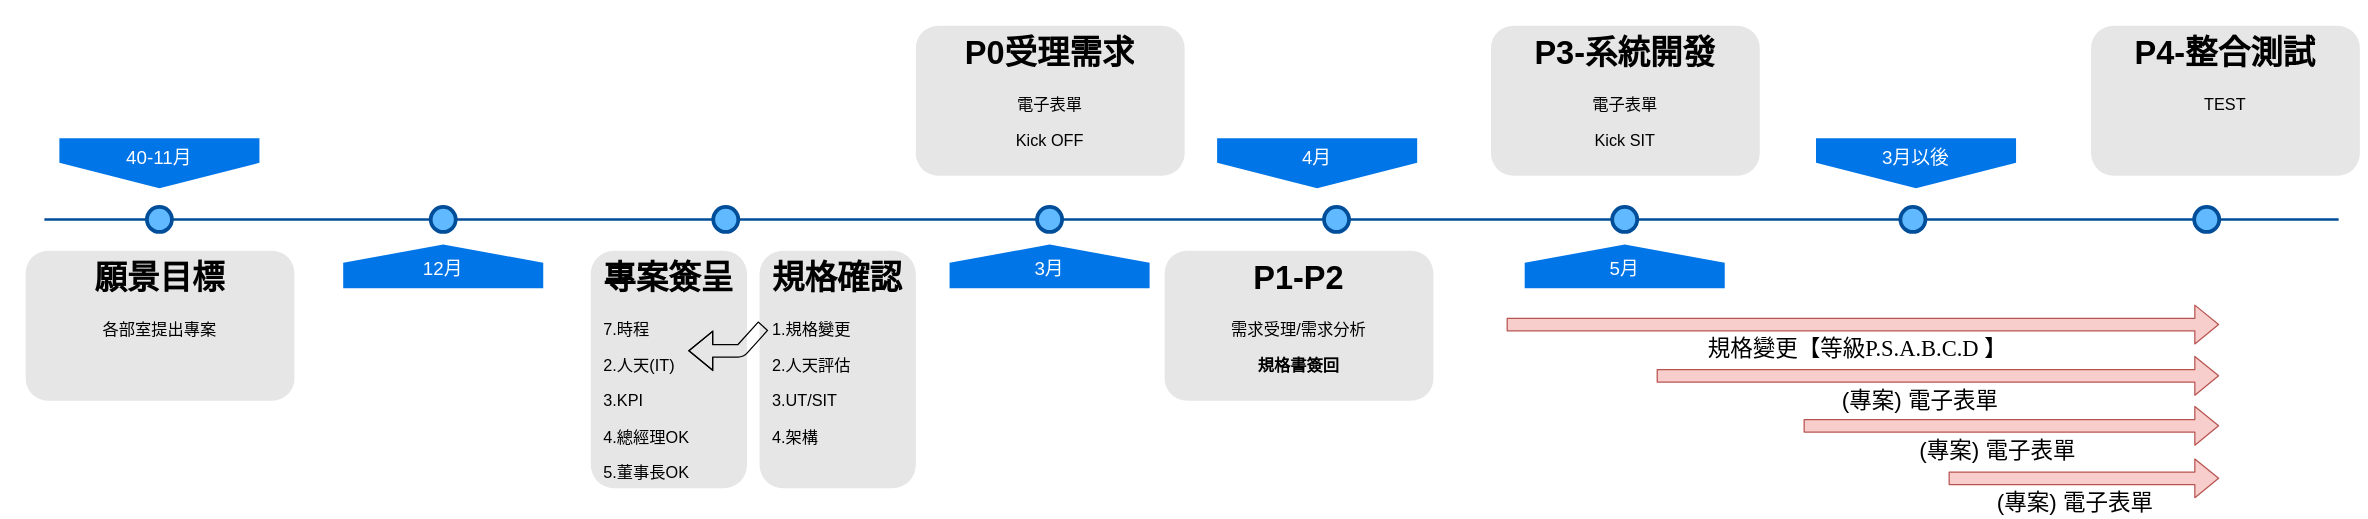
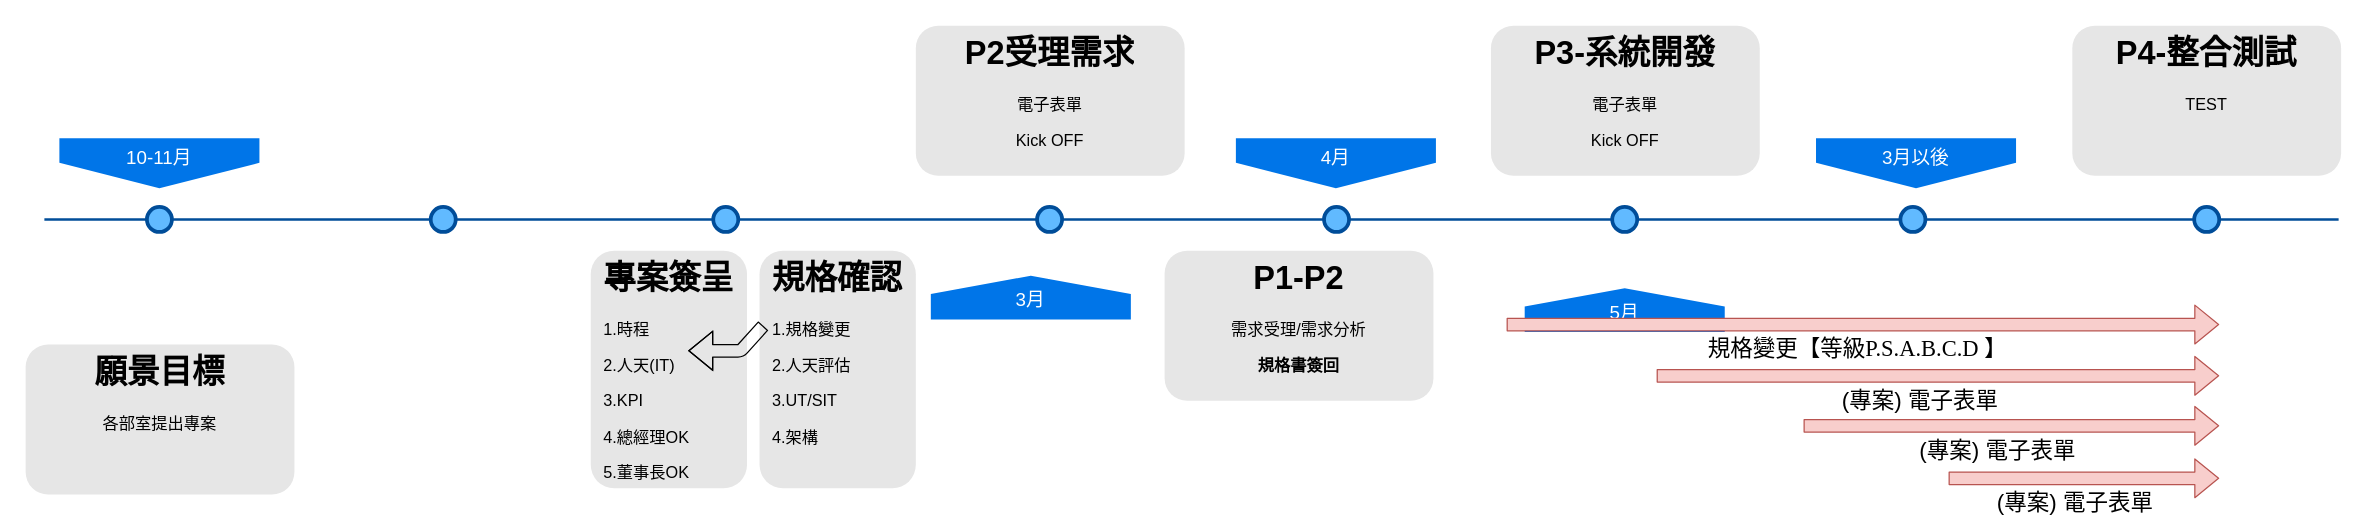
(1050, 42) -> (1050, 42)
(1625, 42) -> (1625, 42)
(2225, 101) -> (2206, 101)
(159, 158) -> (159, 158)
(1317, 163) -> (1336, 163)
(443, 266) -> none
(1049, 266) -> (1031, 298)
(1624, 266) -> (1624, 310)
(669, 297) -> (669, 297)
(160, 326) -> (160, 419)
